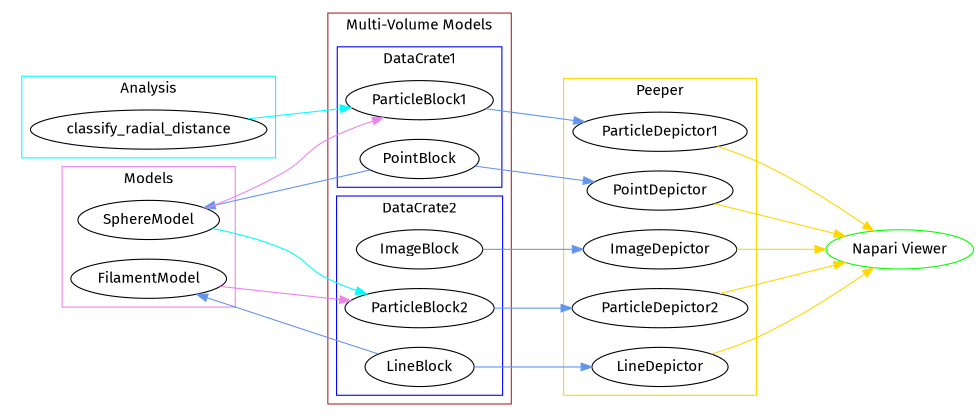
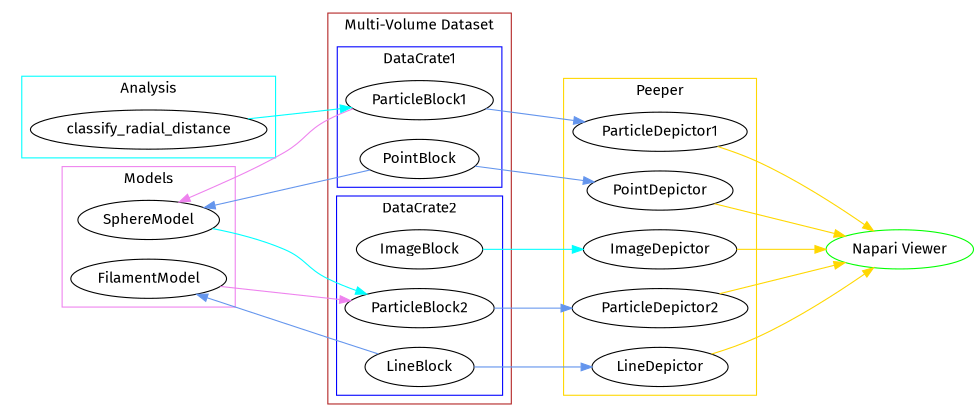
(420, 26) -> (420, 26)
(291, 168) -> (262, 165)
(527, 249) -> (527, 249)
